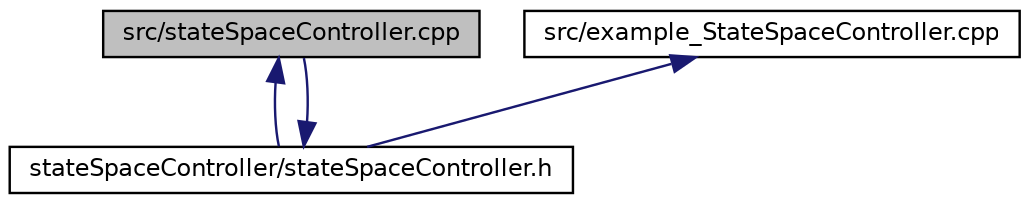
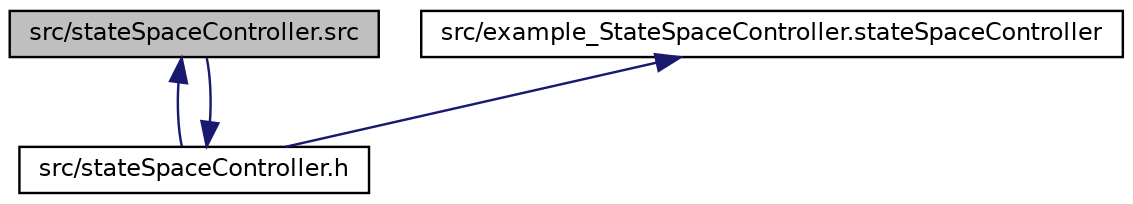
(291, 34) -> (194, 34)
(772, 34) -> (772, 34)
(291, 170) -> (194, 170)
